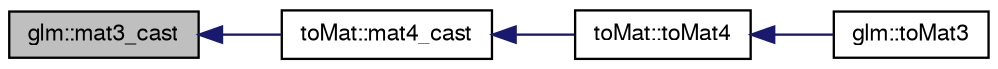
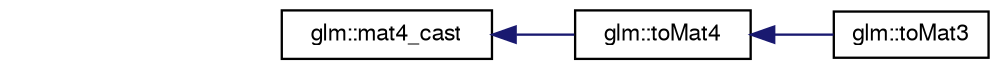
(104, 35) -> none
(387, 35) -> (387, 35)
(663, 35) -> (663, 35)
